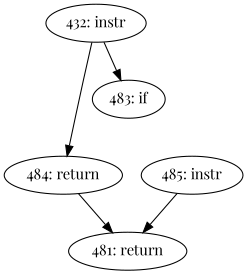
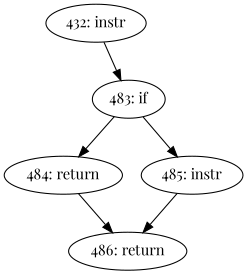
(80, 94) -> (100, 133)
none -> (157, 133)
(128, 251) -> (128, 251)
